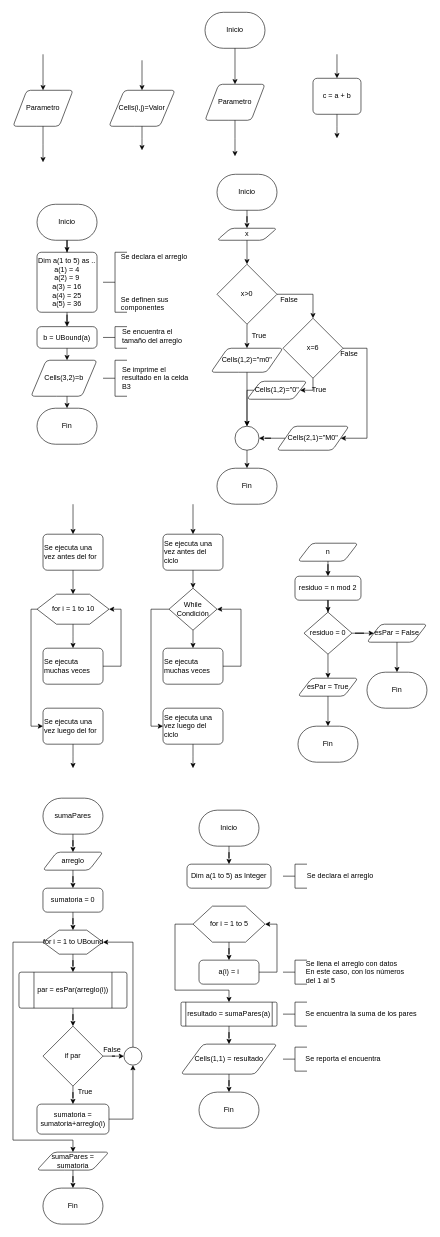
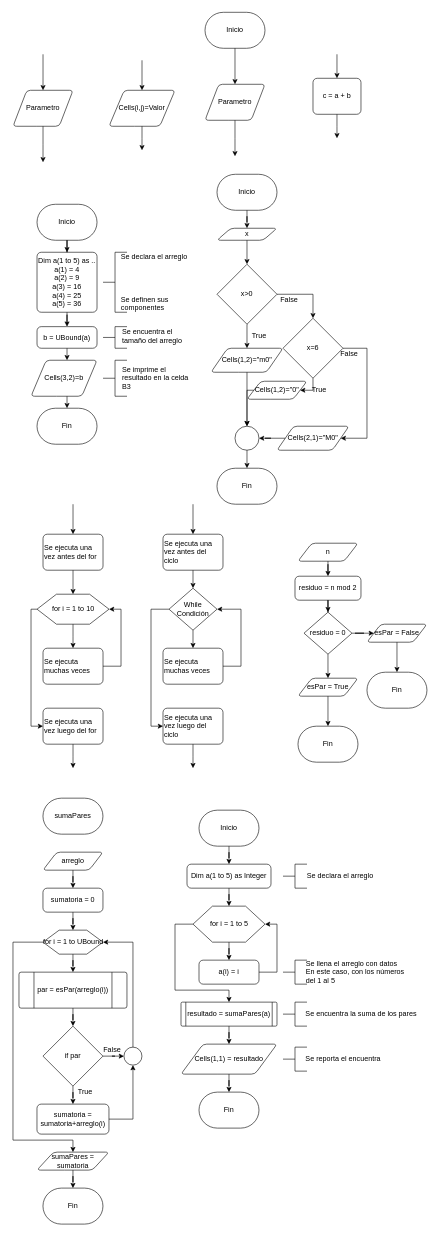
(73, 843) -> none
none -> (229, 897)
